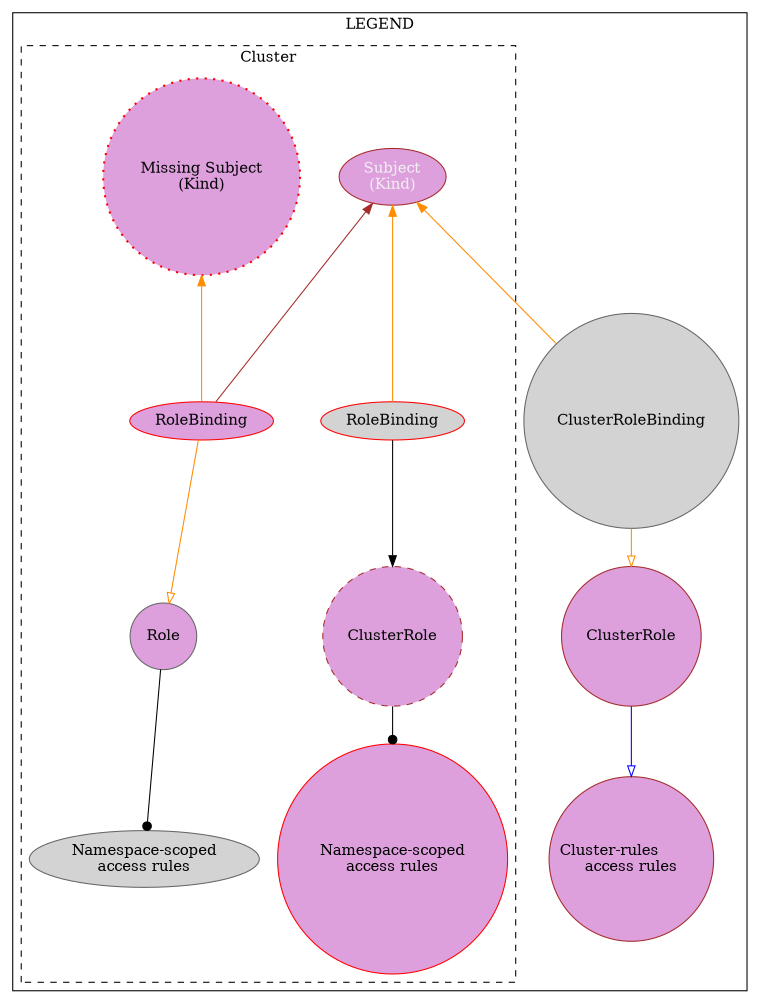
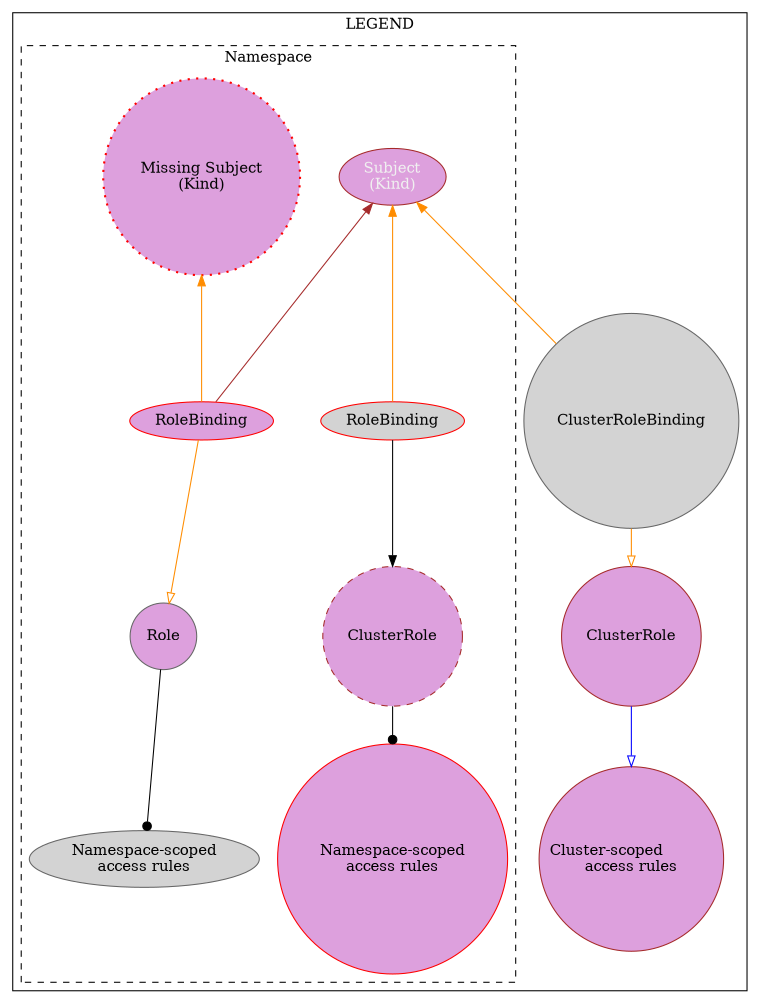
(268, 58) -> (268, 58)
(631, 859) -> (631, 859)
